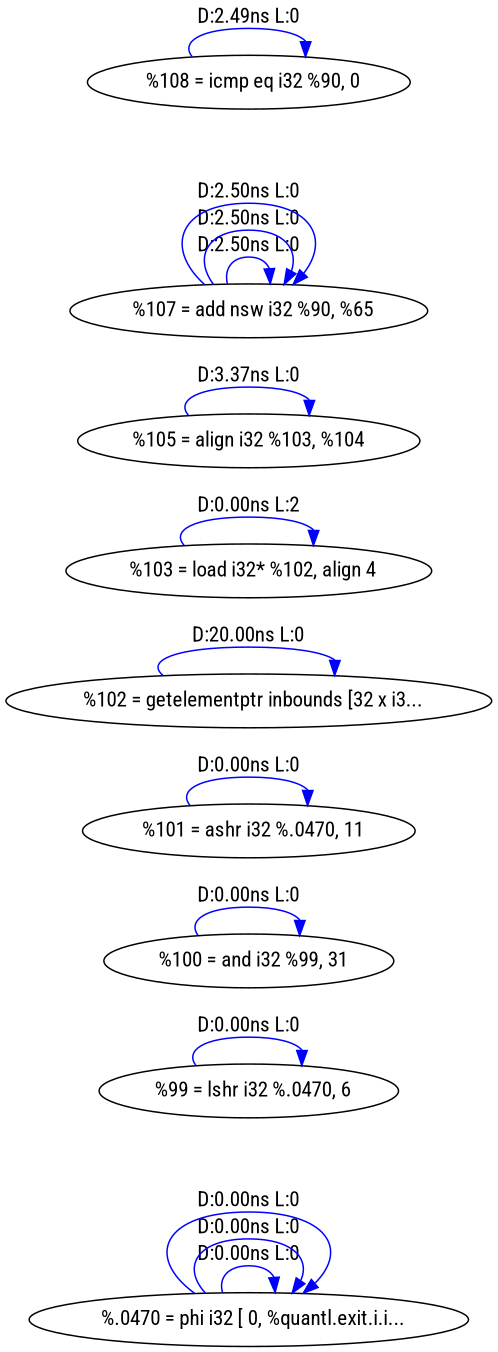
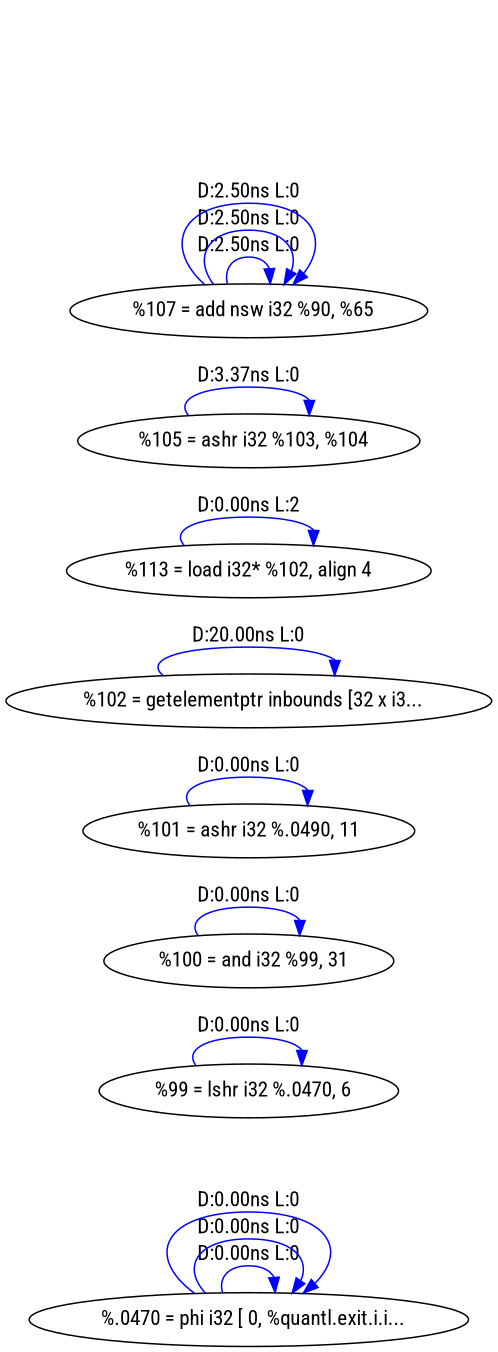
(249, 82) -> none
(249, 441) -> (249, 441)
(249, 571) -> (249, 571)
(249, 831) -> (249, 831)
